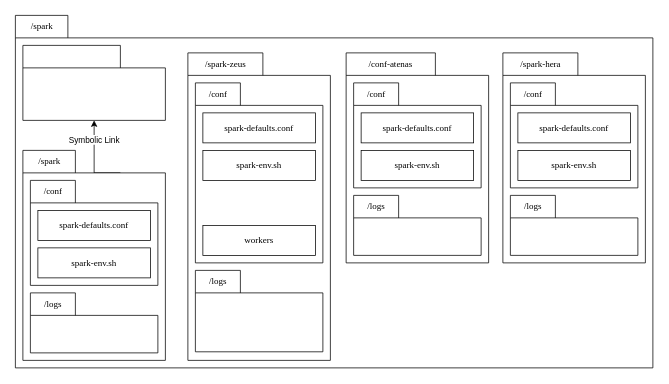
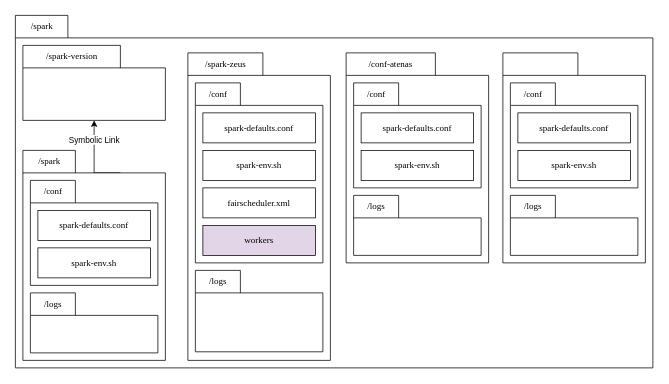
none -> (72, 57)
(540, 64) -> none
none -> (259, 203)
(259, 240) -> (259, 240)
